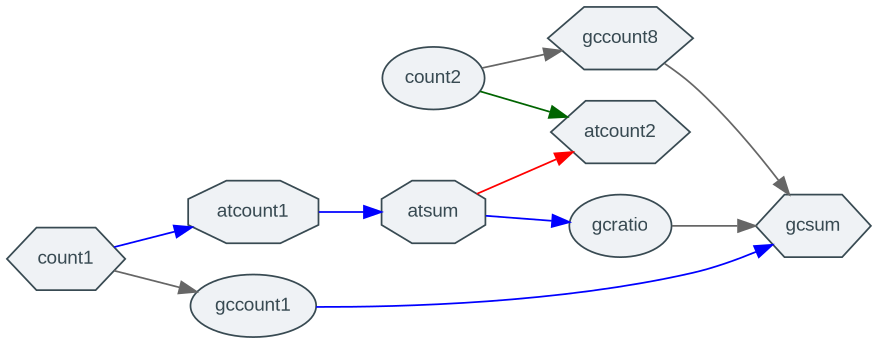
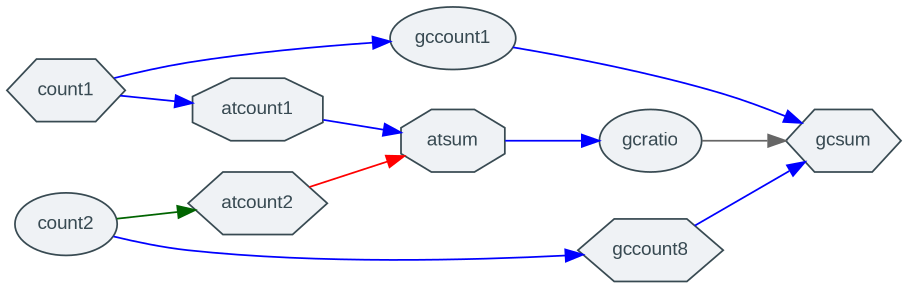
(513, 61) -> (339, 259)
(726, 118) -> (742, 198)
(517, 177) -> (348, 174)
(147, 279) -> (243, 55)
